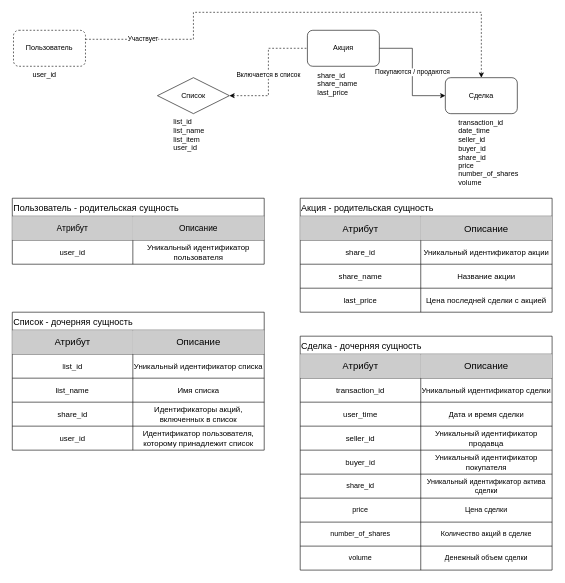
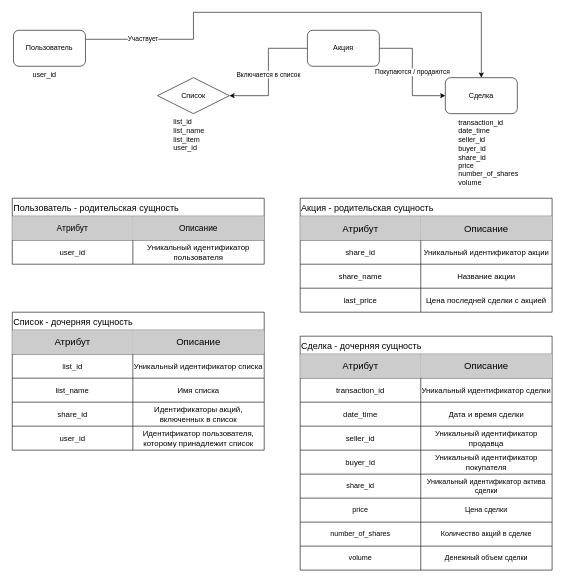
(335, 12) -> (335, 12)
(50, 48) -> (50, 48)
(269, 70) -> (269, 70)
(344, 84) -> none
(361, 414) -> (361, 414)
